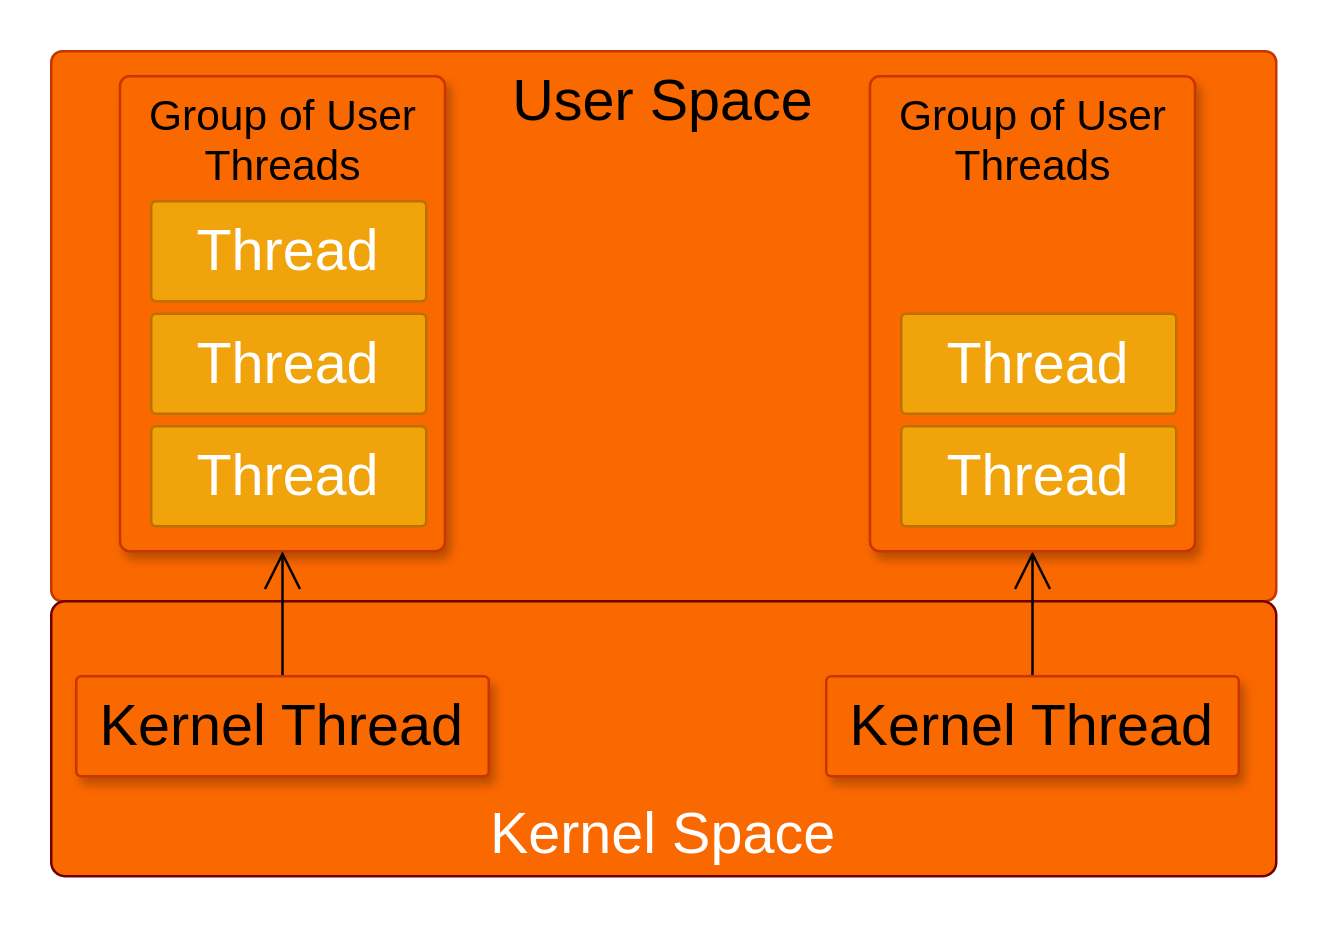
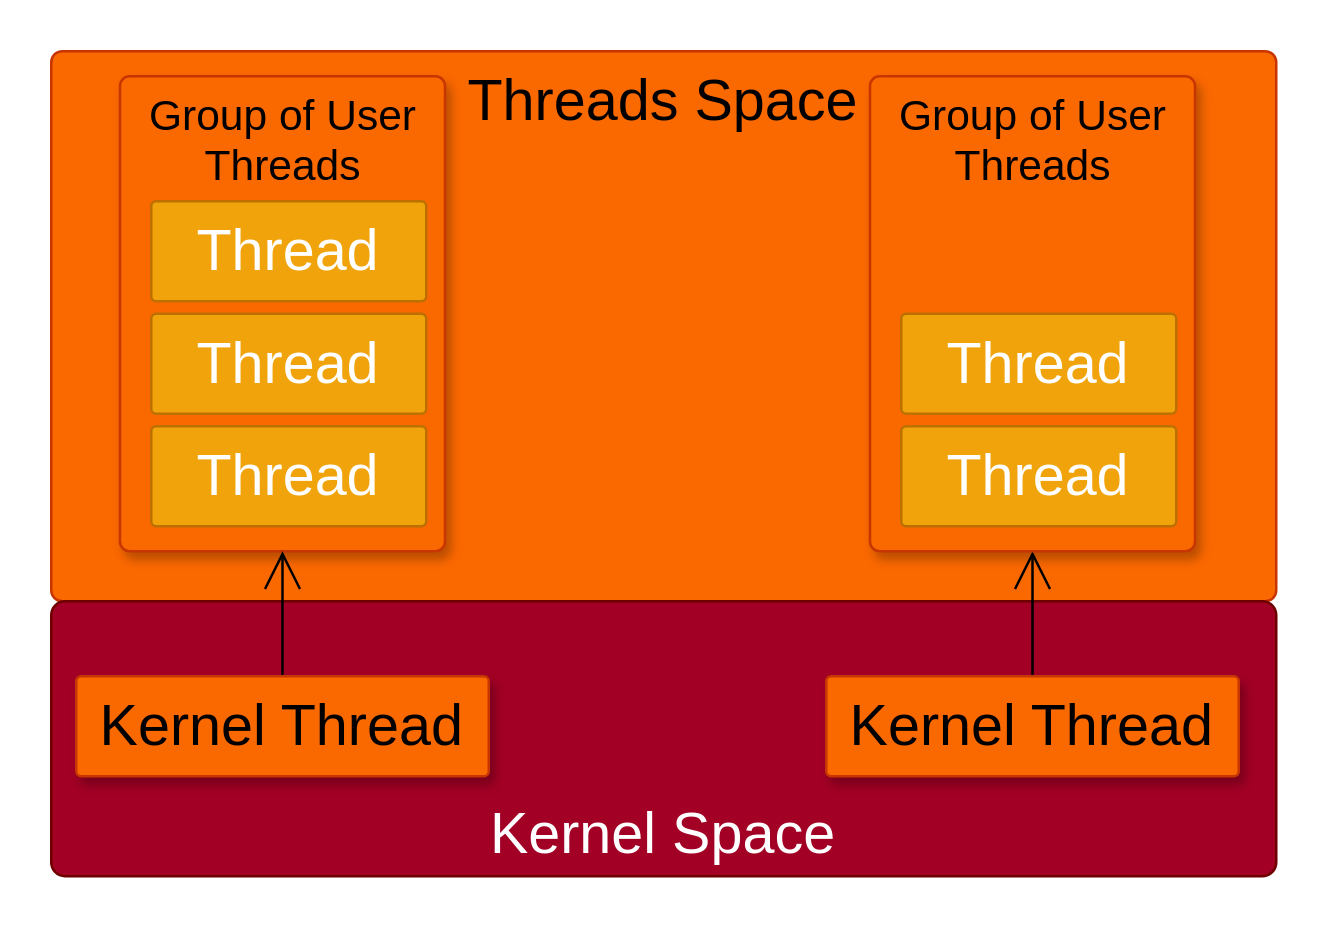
(664, 87) -> (664, 87)
(664, 739) -> (664, 739)
